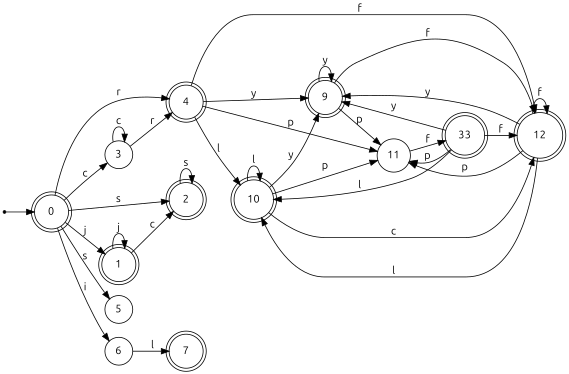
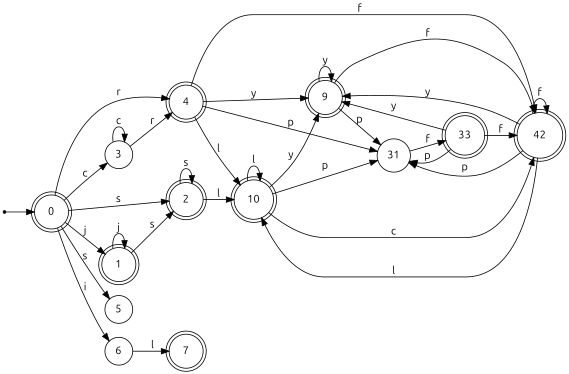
(540, 135) -> (540, 135)
(394, 155) -> (394, 155)
(371, 189) -> (215, 200)
(152, 225) -> (152, 225)
